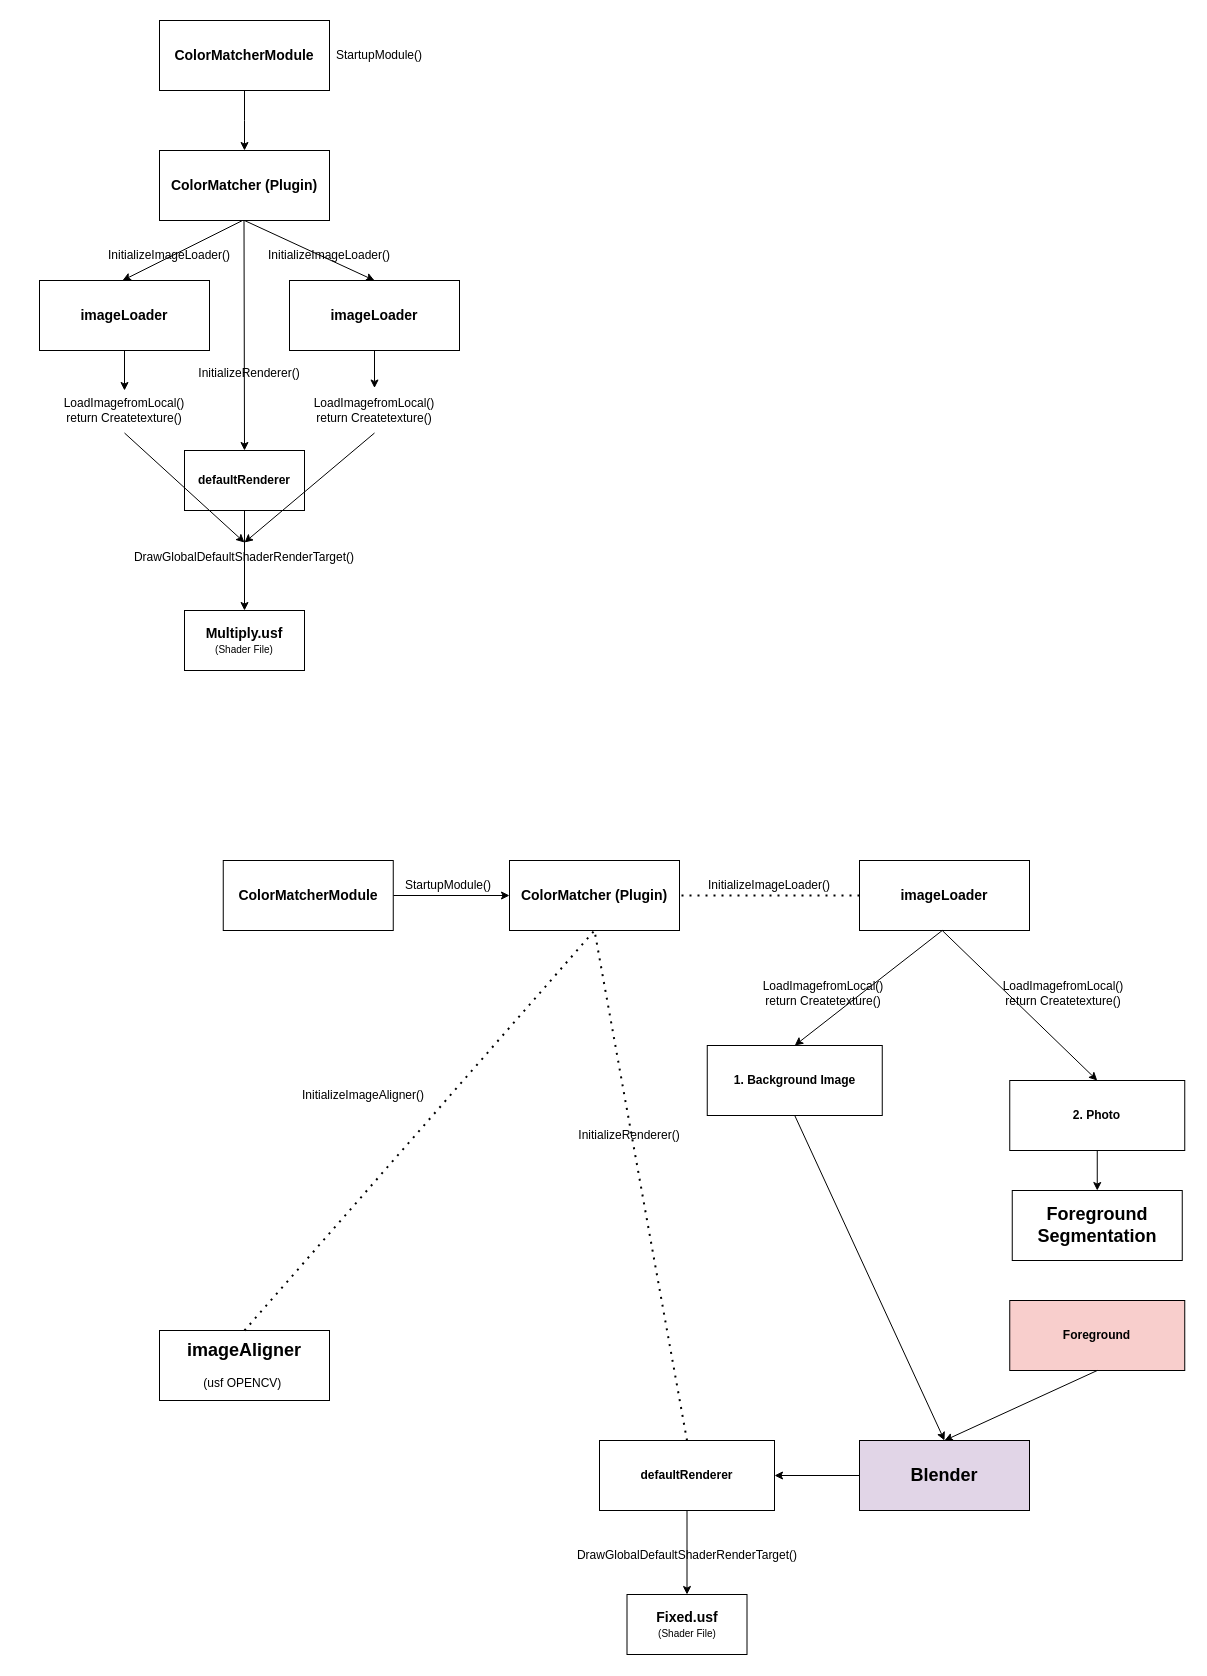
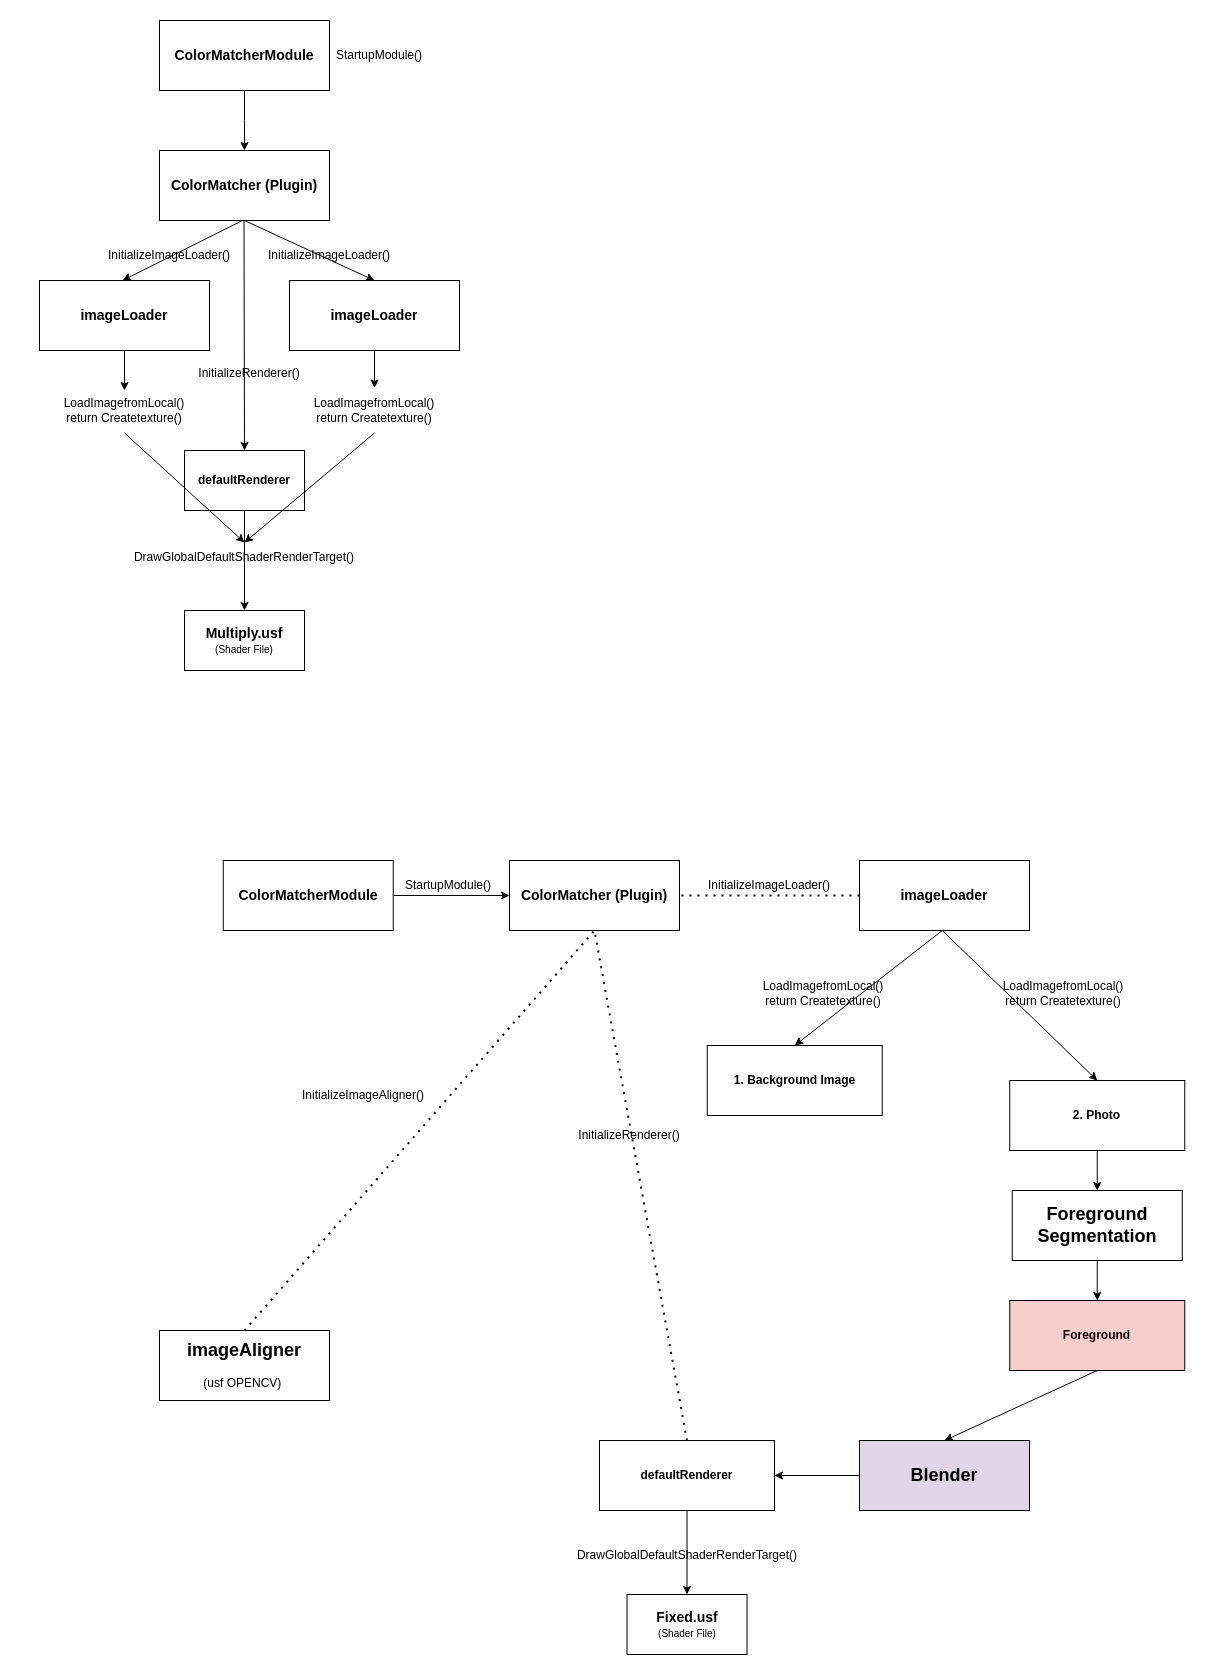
(868, 1275) -> none
none -> (1097, 1277)
